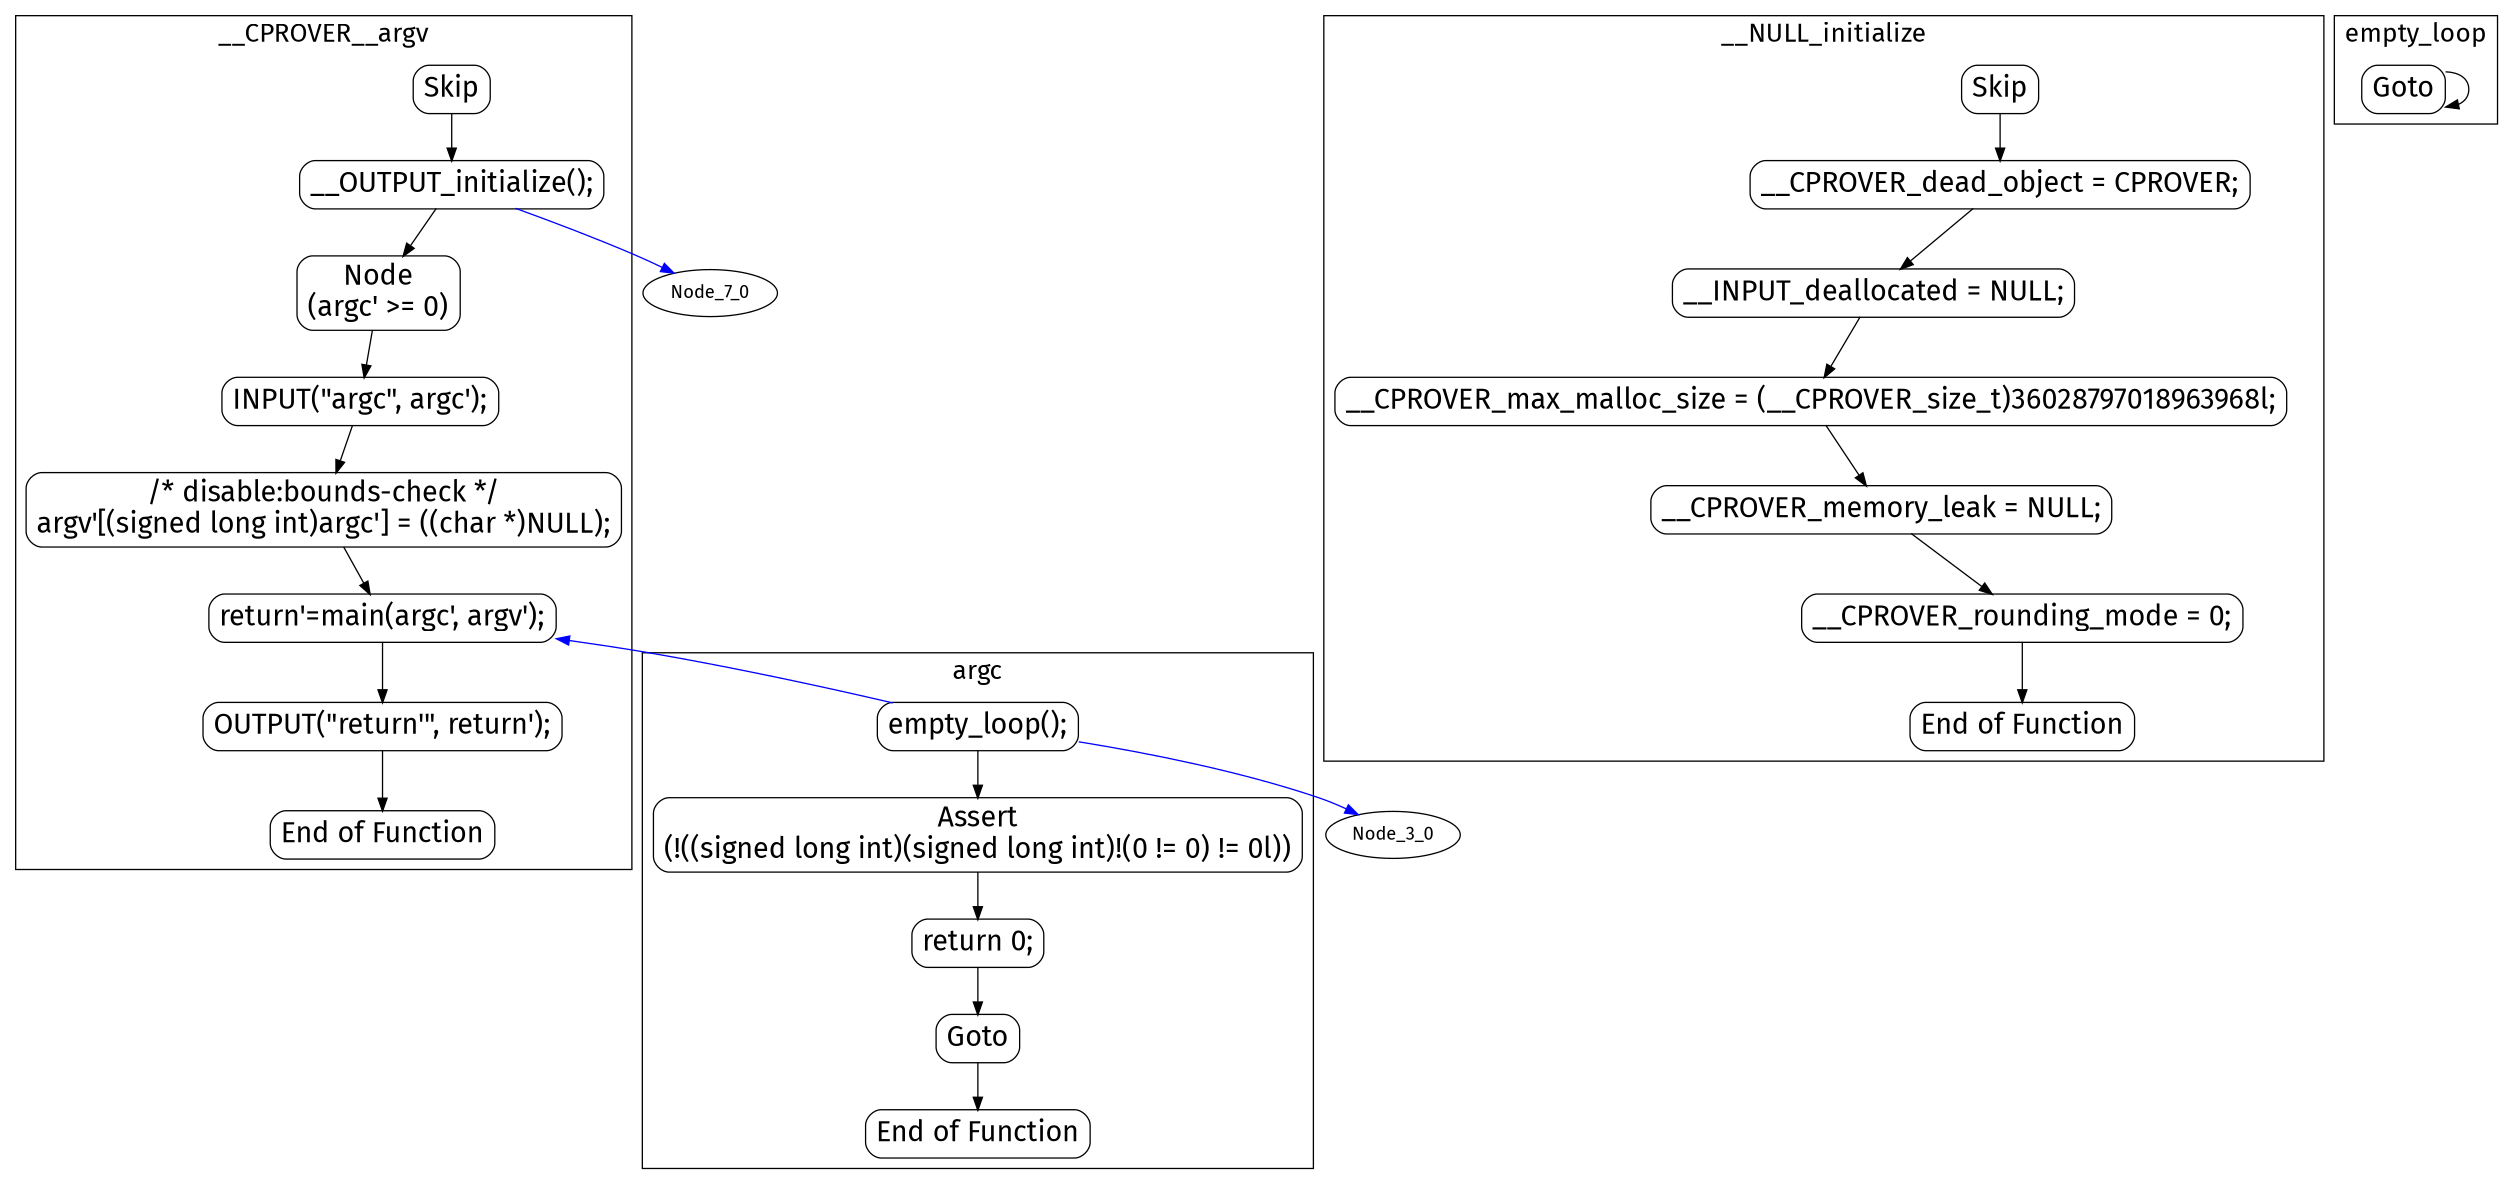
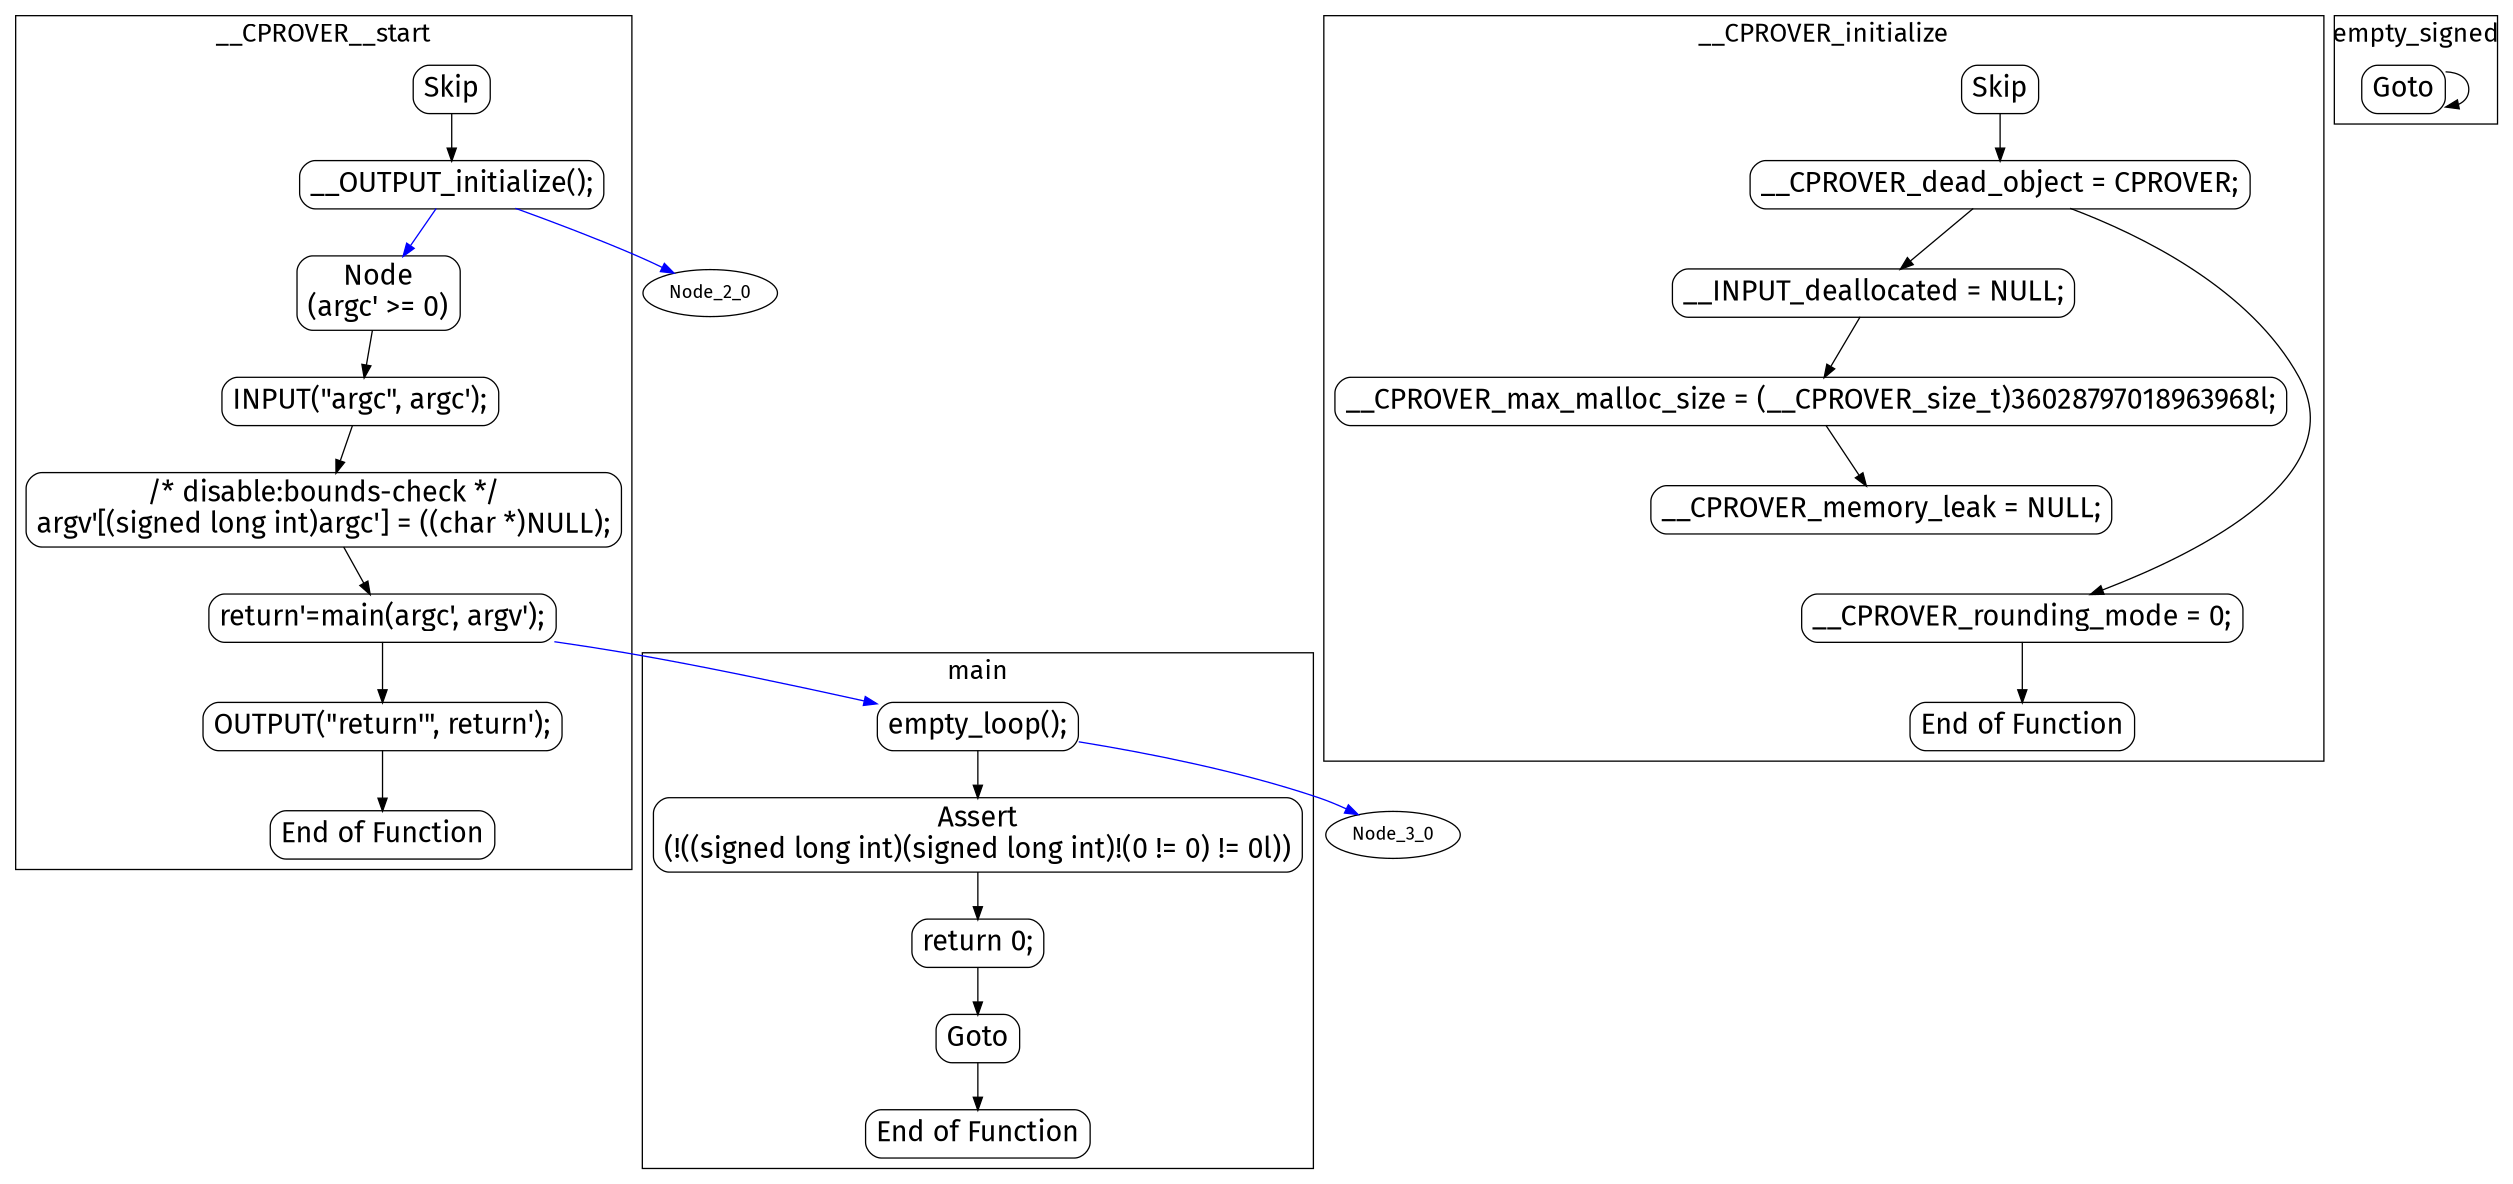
(324, 35) -> (324, 35)
(1824, 35) -> (1824, 35)
(2416, 35) -> (2416, 35)
(423, 227) -> (423, 227)
(710, 293) -> (710, 293)
(1947, 560) -> (2304, 394)
(732, 668) -> (710, 668)
(978, 672) -> (978, 672)
